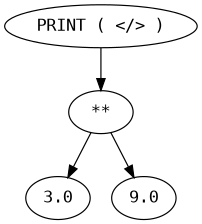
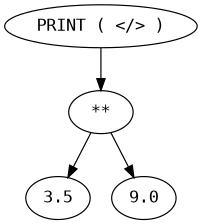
(58, 198) -> (58, 198)
